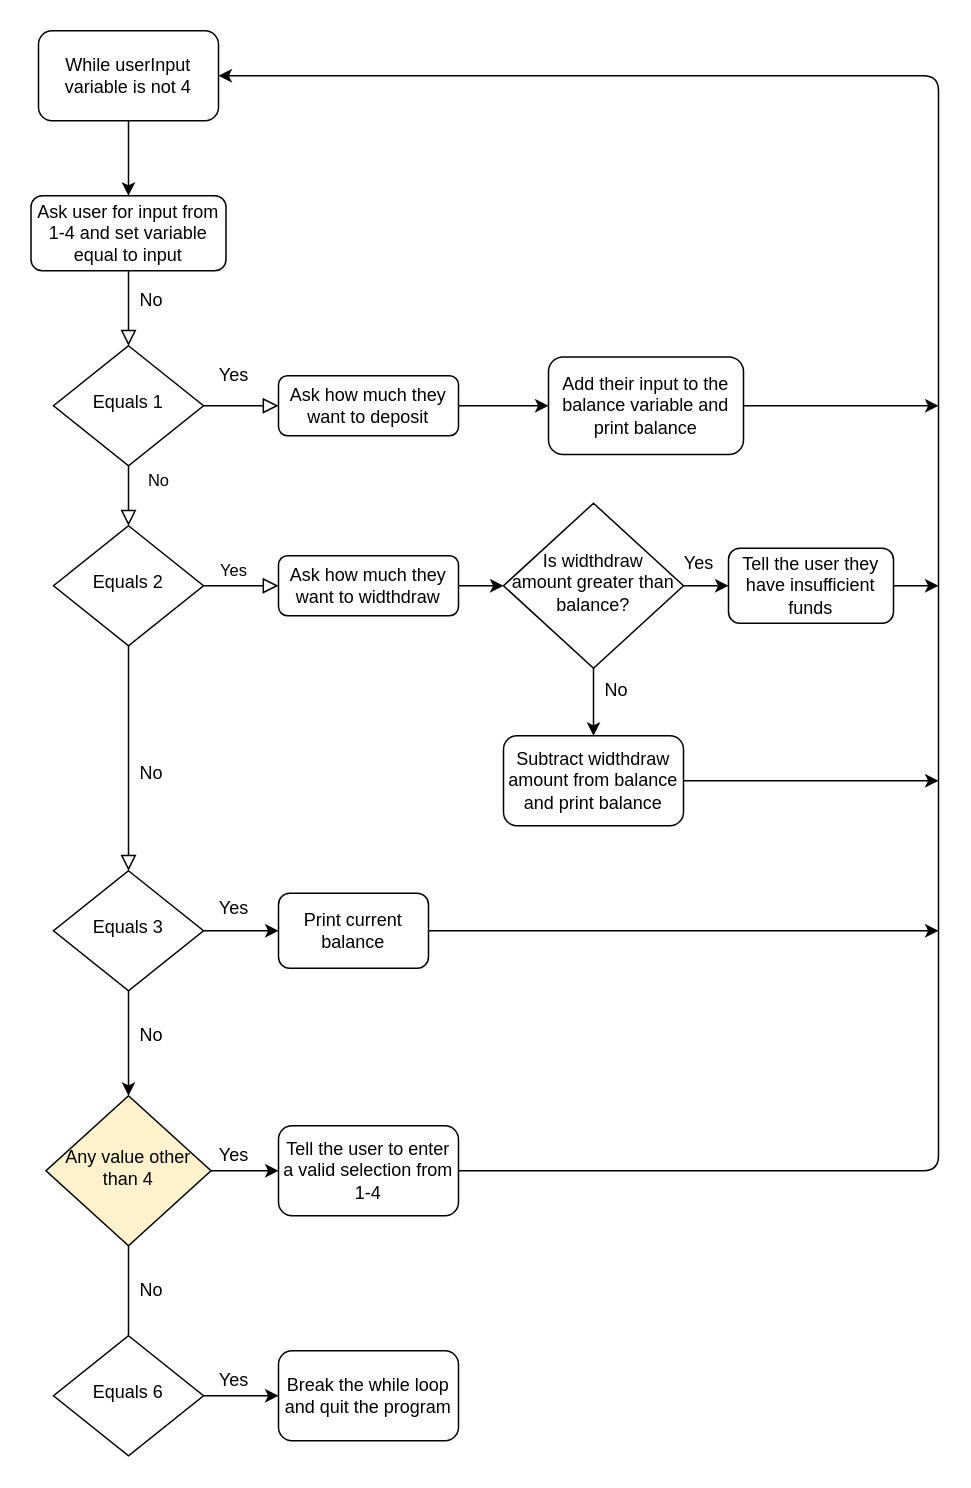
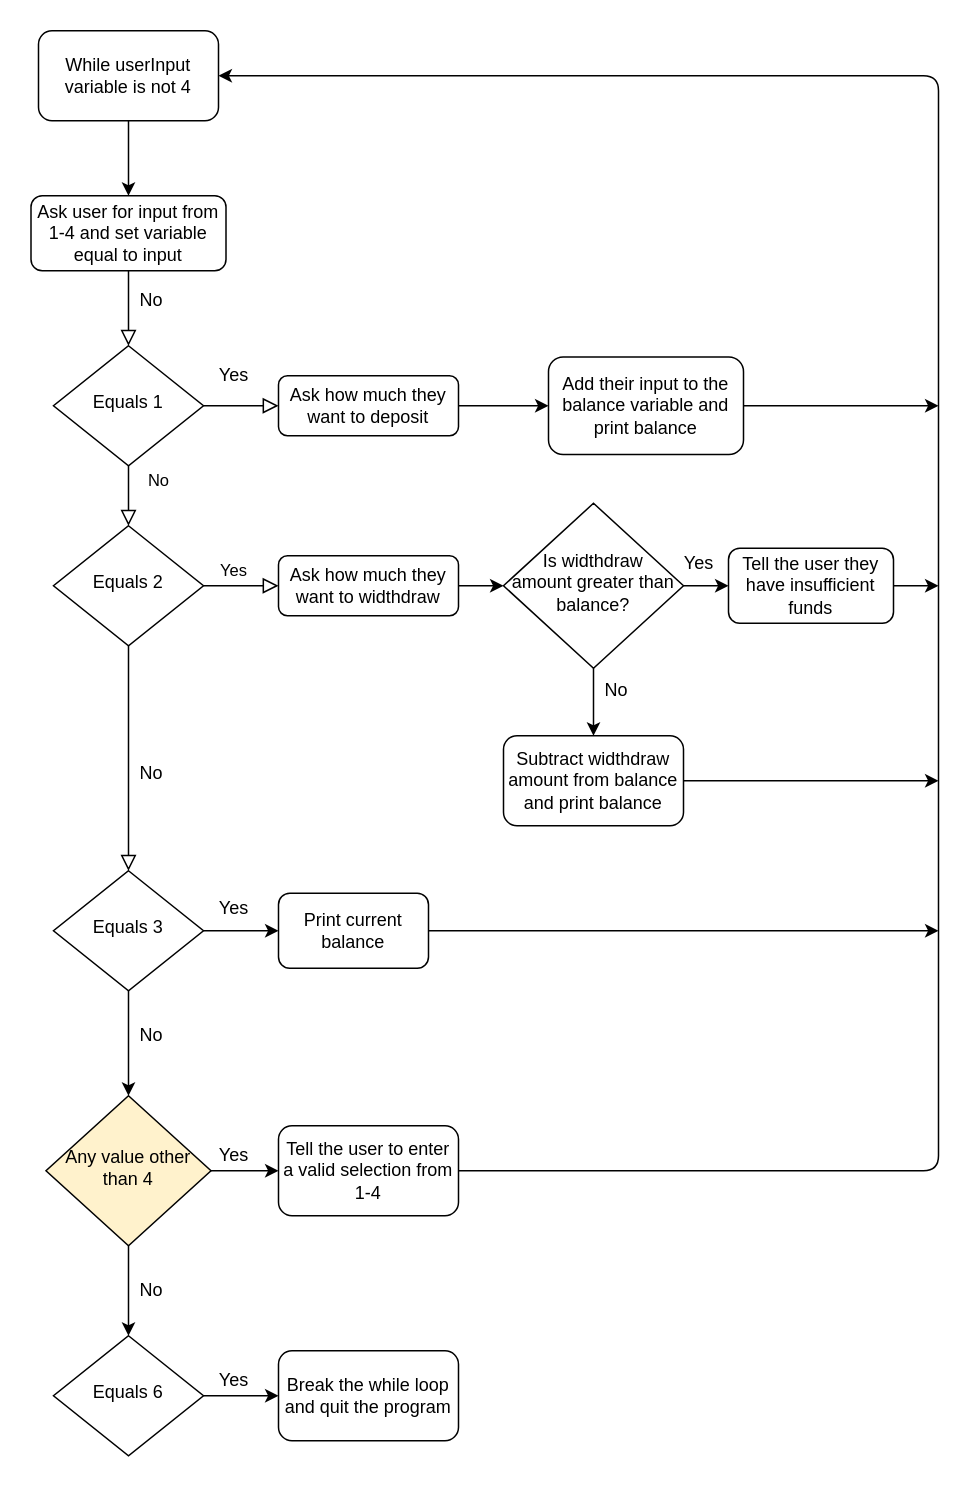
(128, 1328) -> (128, 1324)
